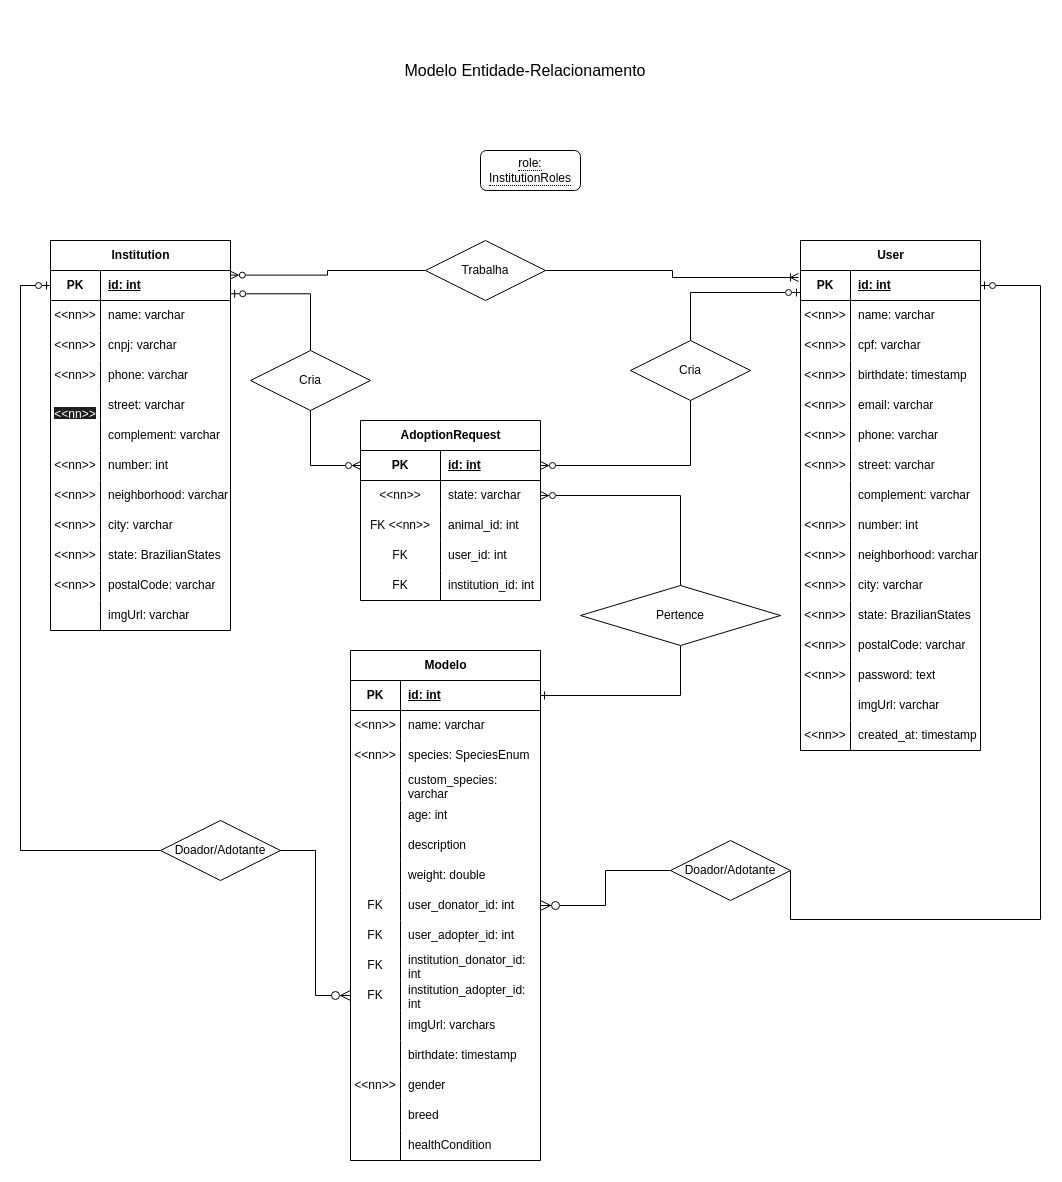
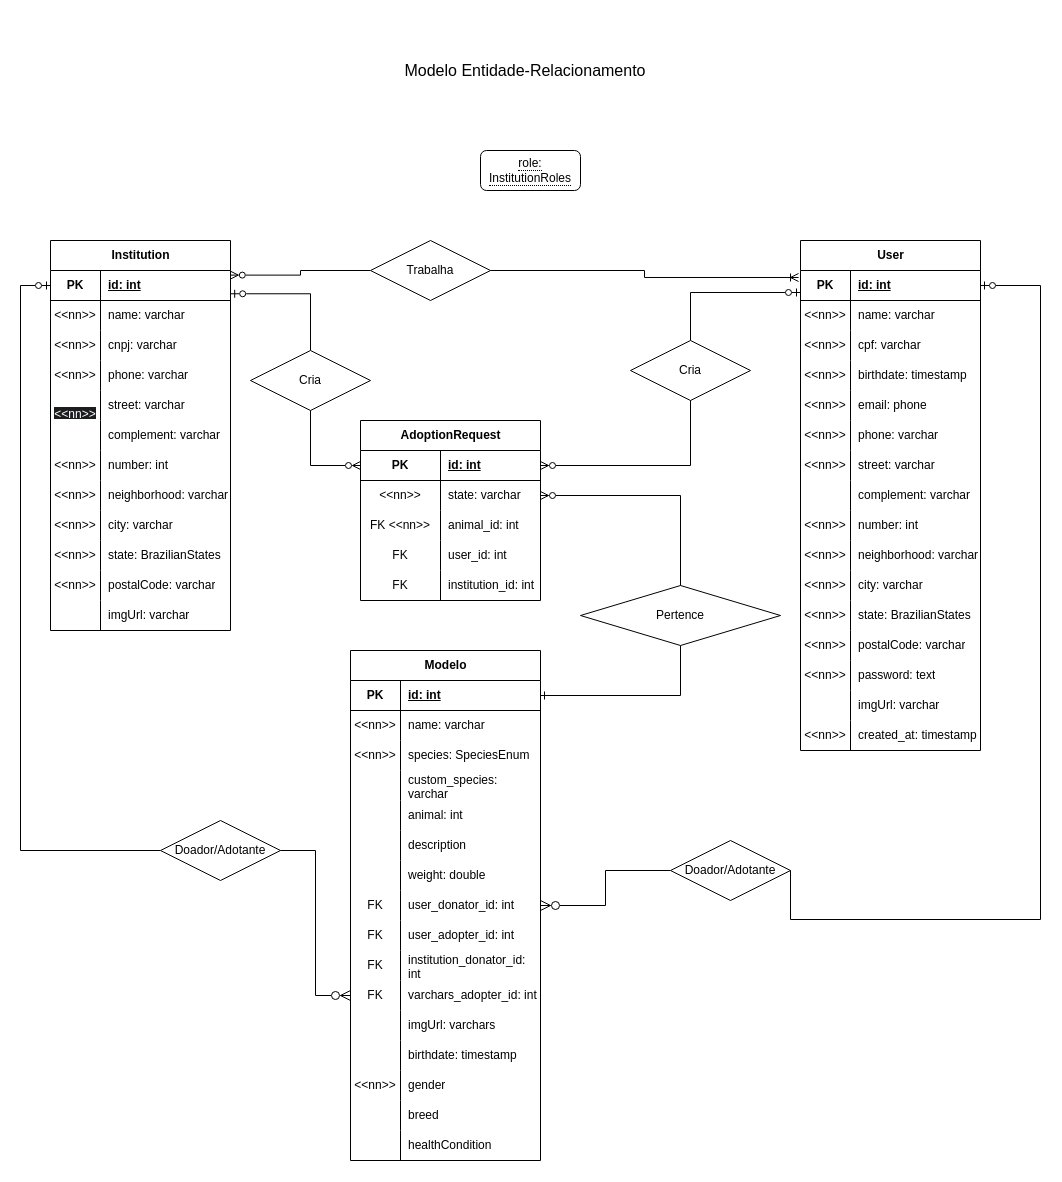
(486, 271) -> (431, 271)
(899, 406) -> (893, 406)
(431, 816) -> (438, 816)
(475, 996) -> (475, 996)
